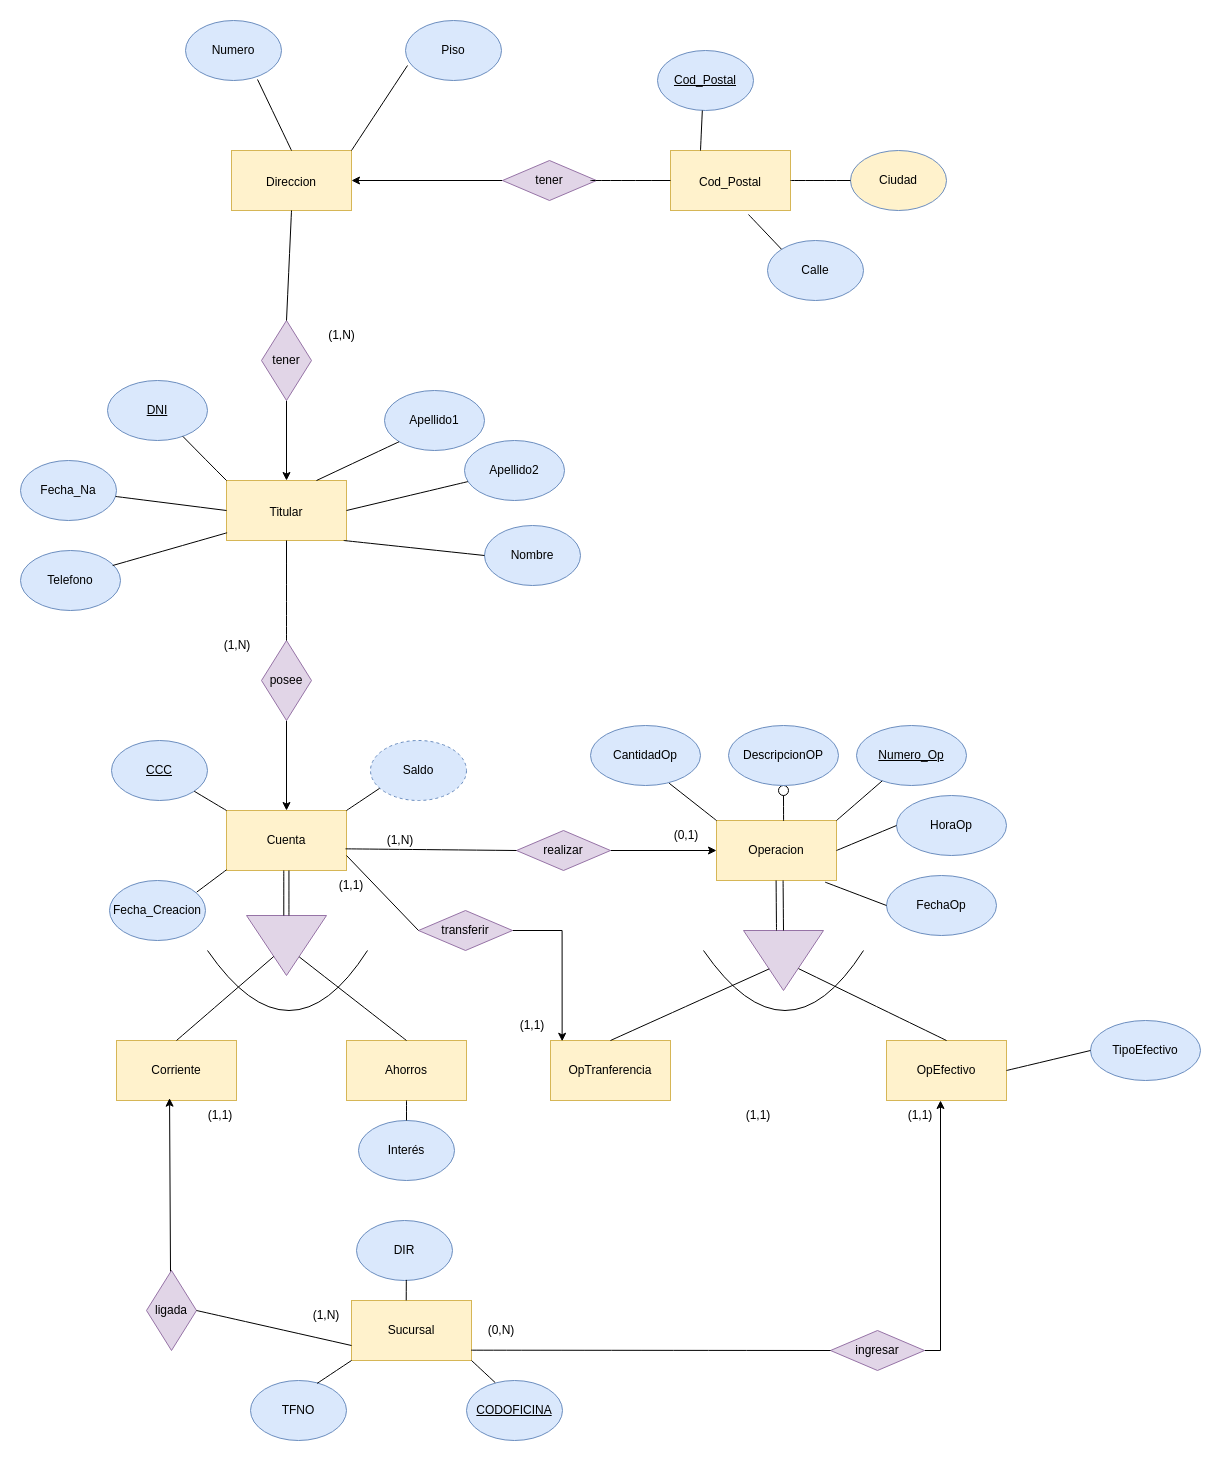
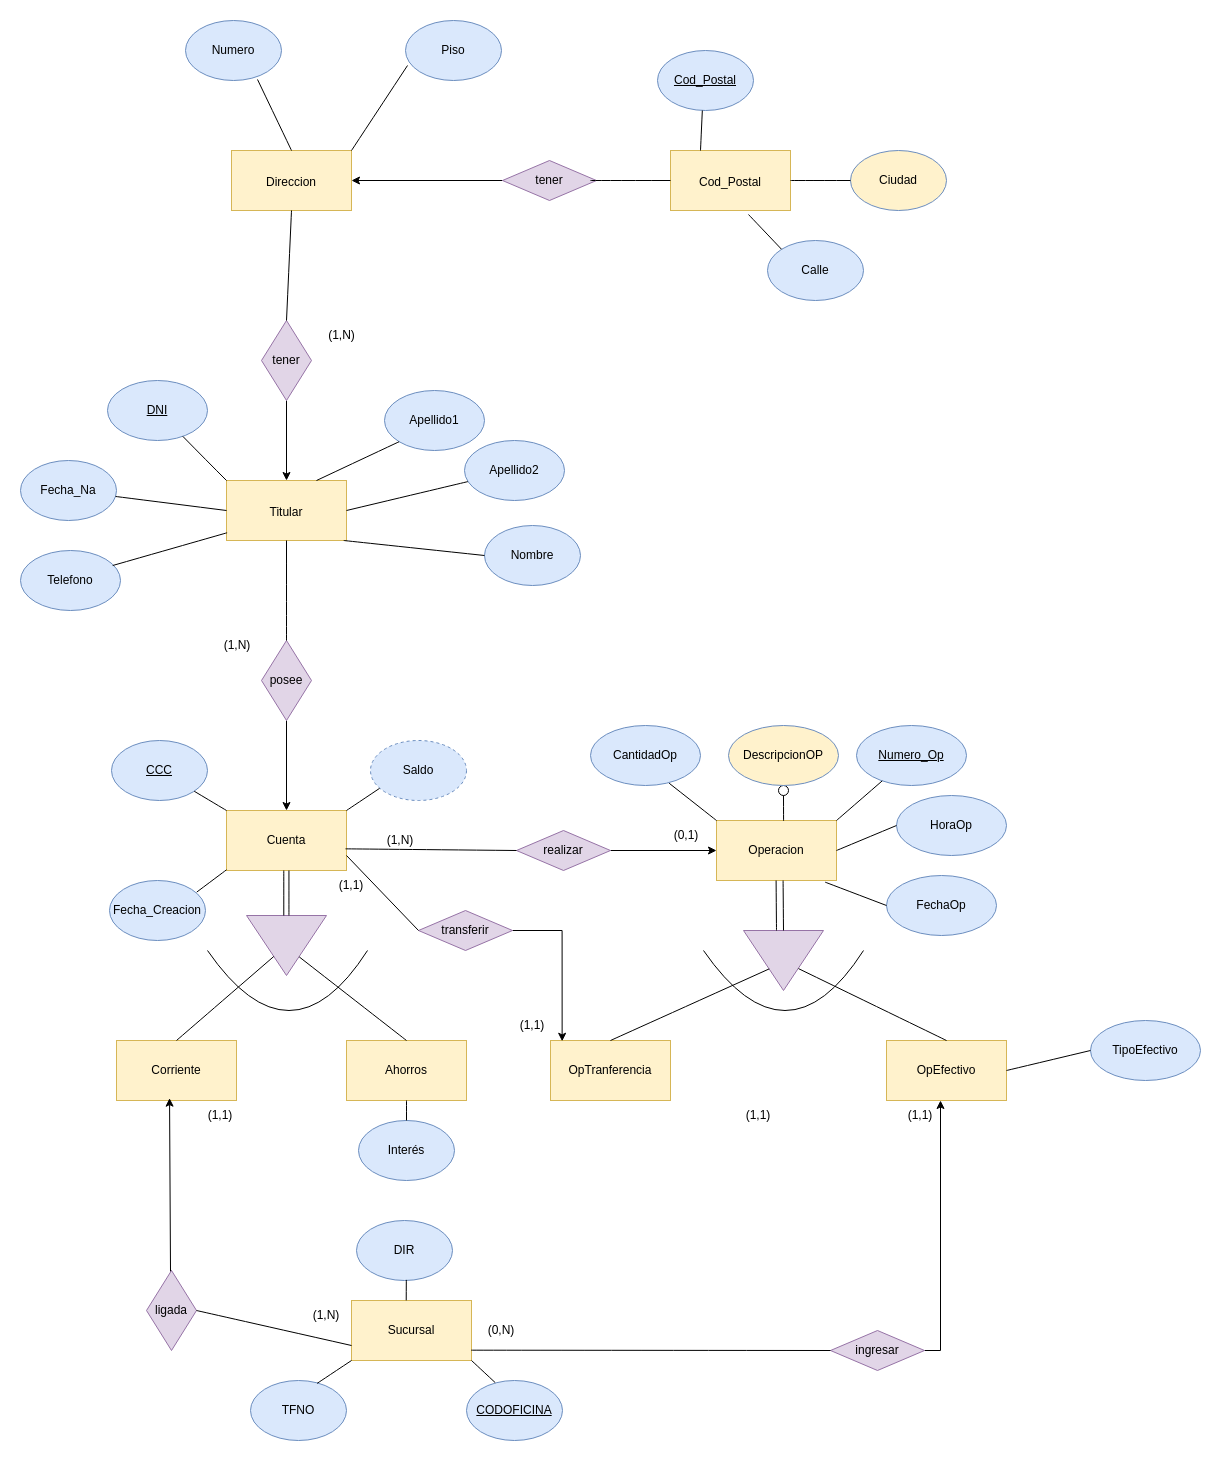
(784, 756) -> (784, 756)
